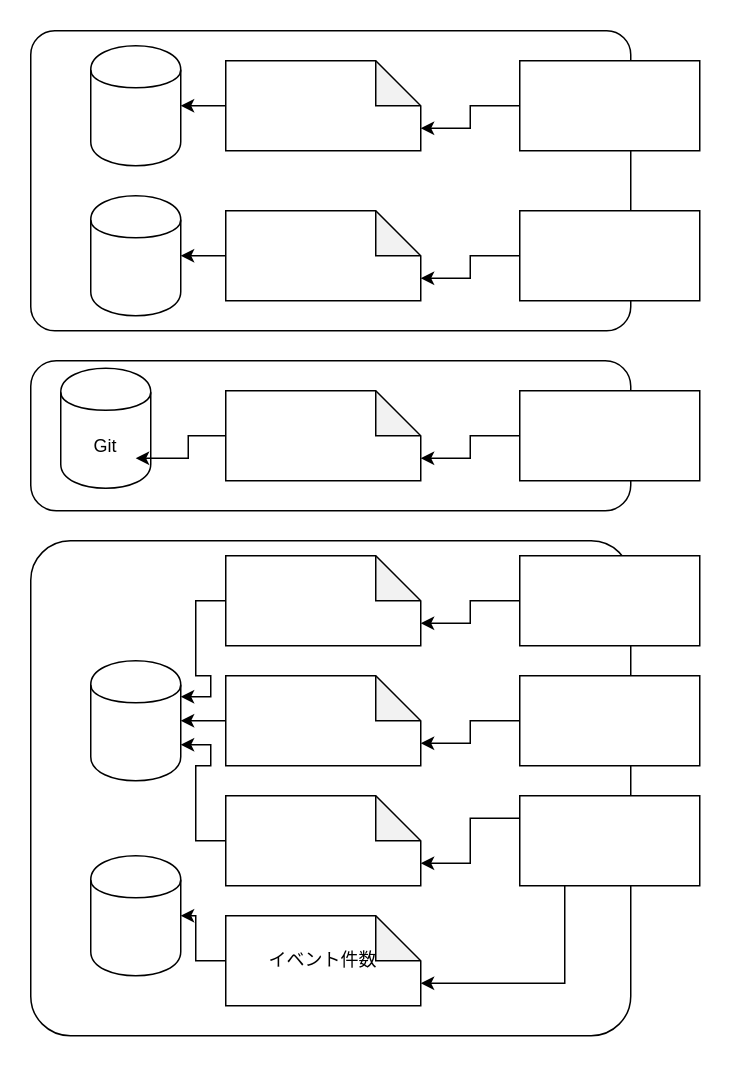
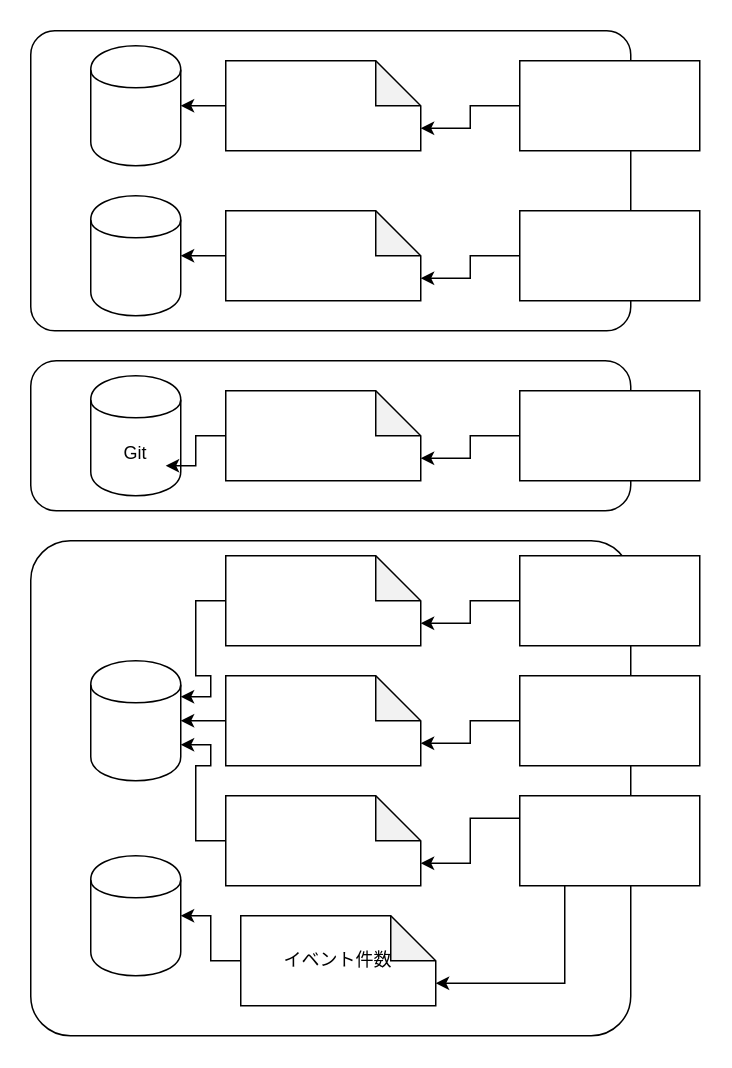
(106, 428) -> (136, 436)
(323, 961) -> (338, 961)
